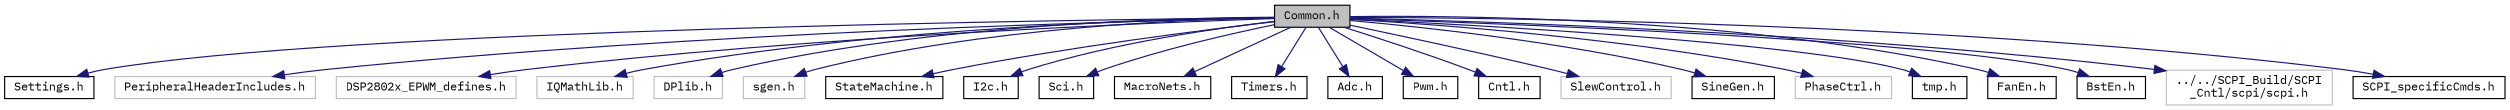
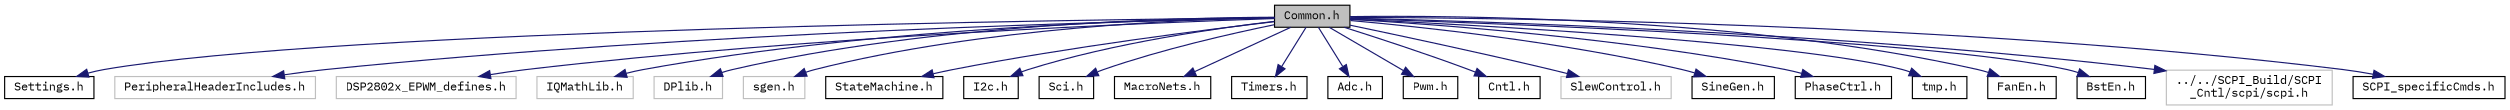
(1843, 88) -> (1843, 88)
